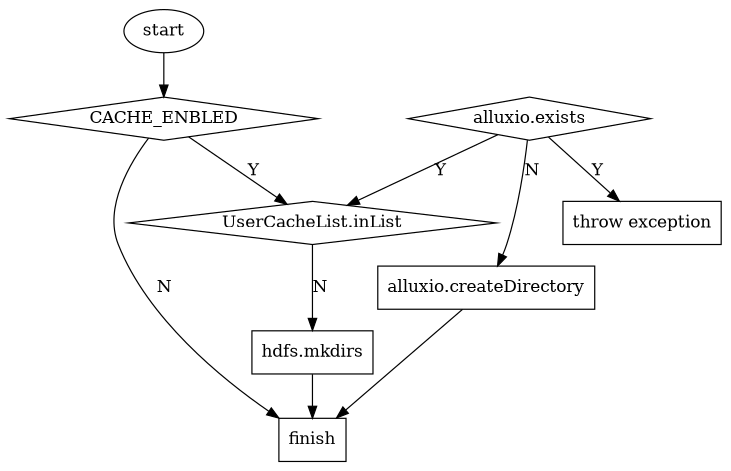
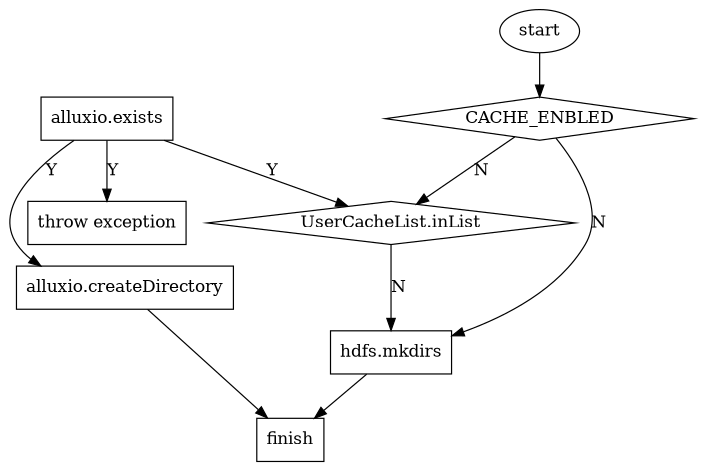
(529, 119) -> (107, 119)
(254, 171) -> (482, 171)
(532, 171) -> (52, 171)
(145, 294) -> (575, 259)
